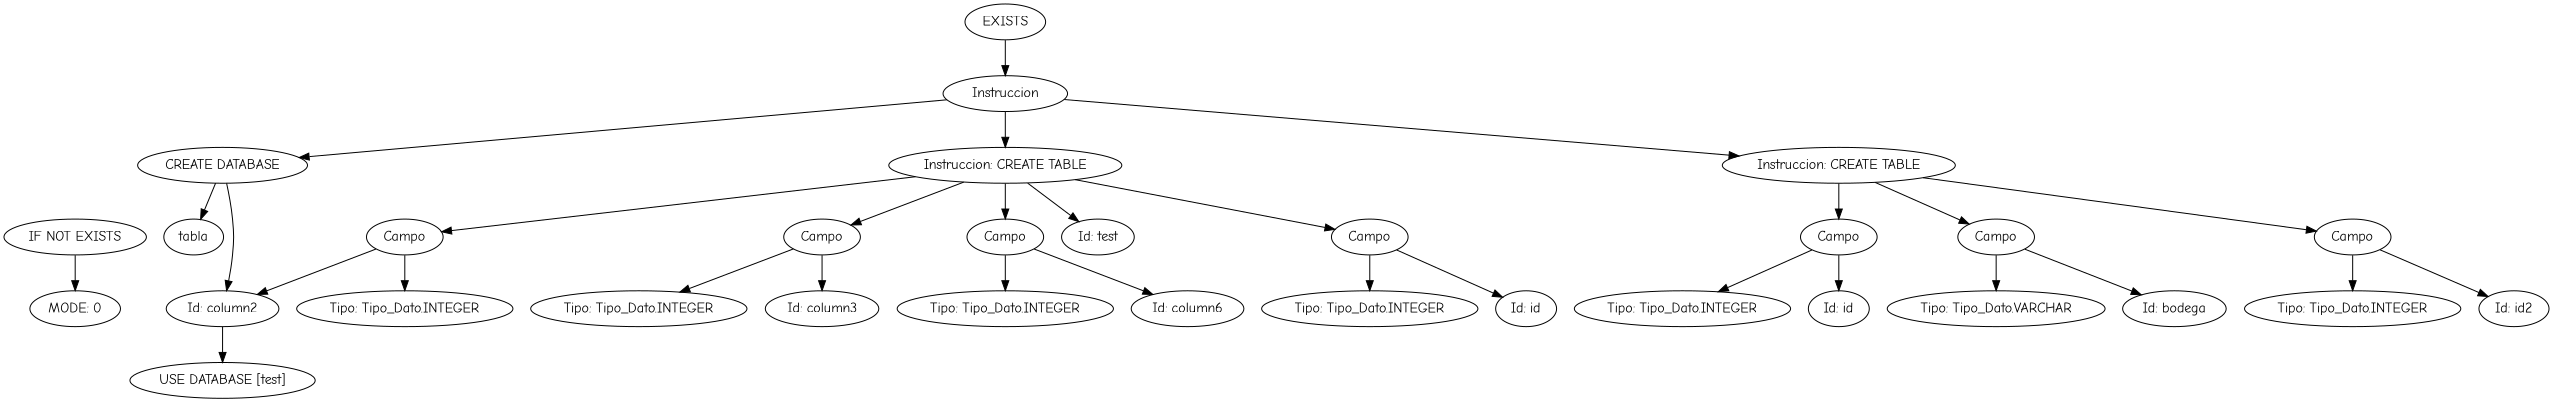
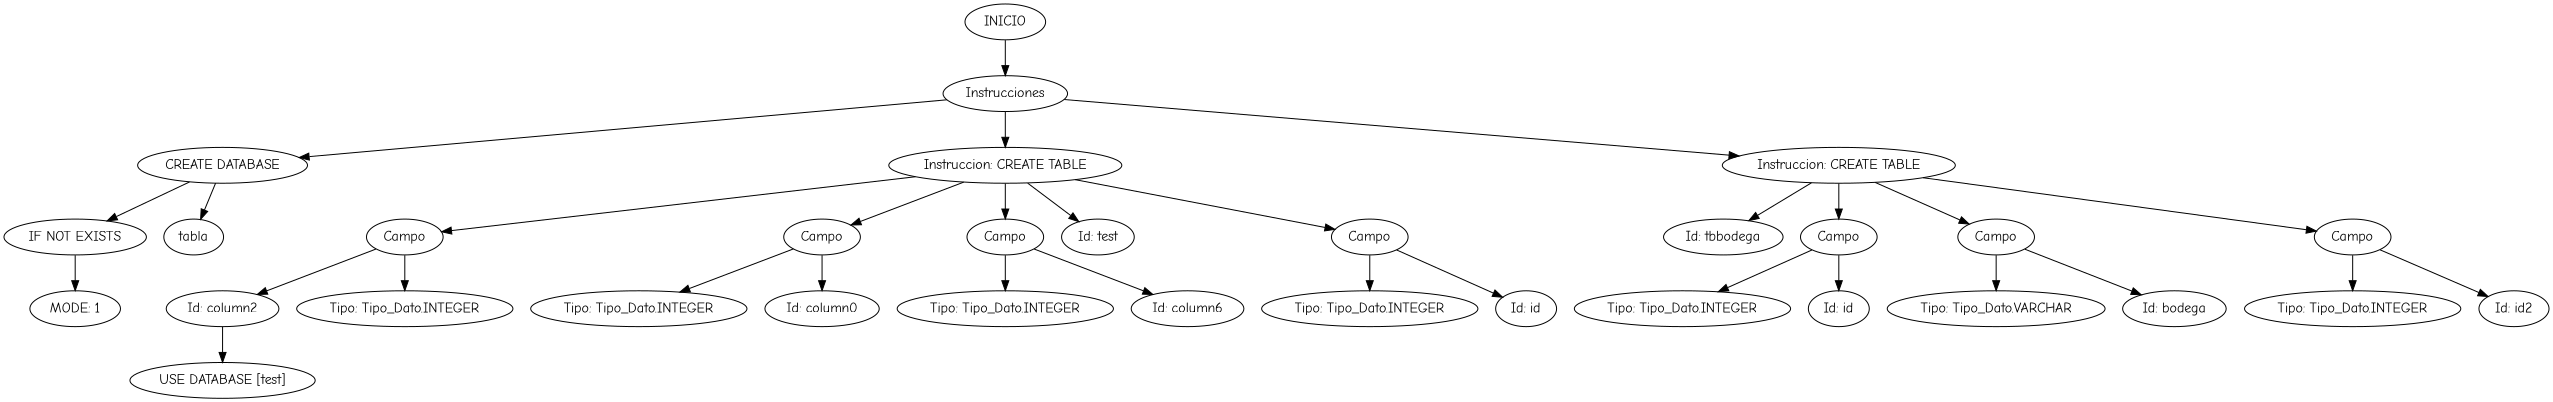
(1005, 22) -> (1005, 22)
(1005, 94) -> (1005, 94)
(234, 232) -> (153, 199)
none -> (1723, 237)
(75, 309) -> (75, 309)
(822, 309) -> (822, 309)
